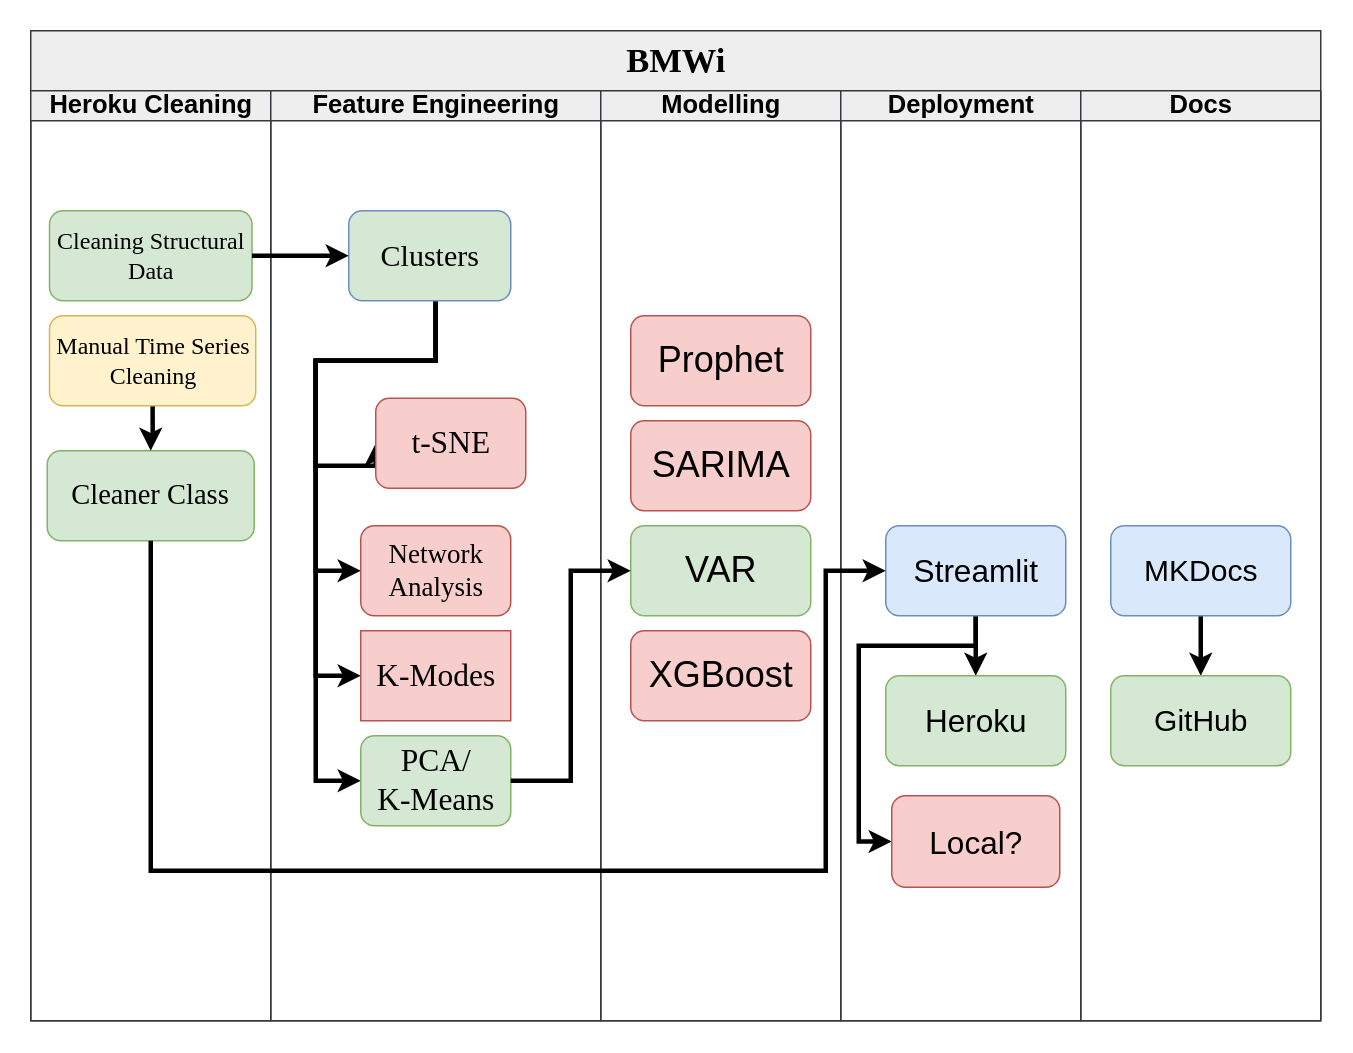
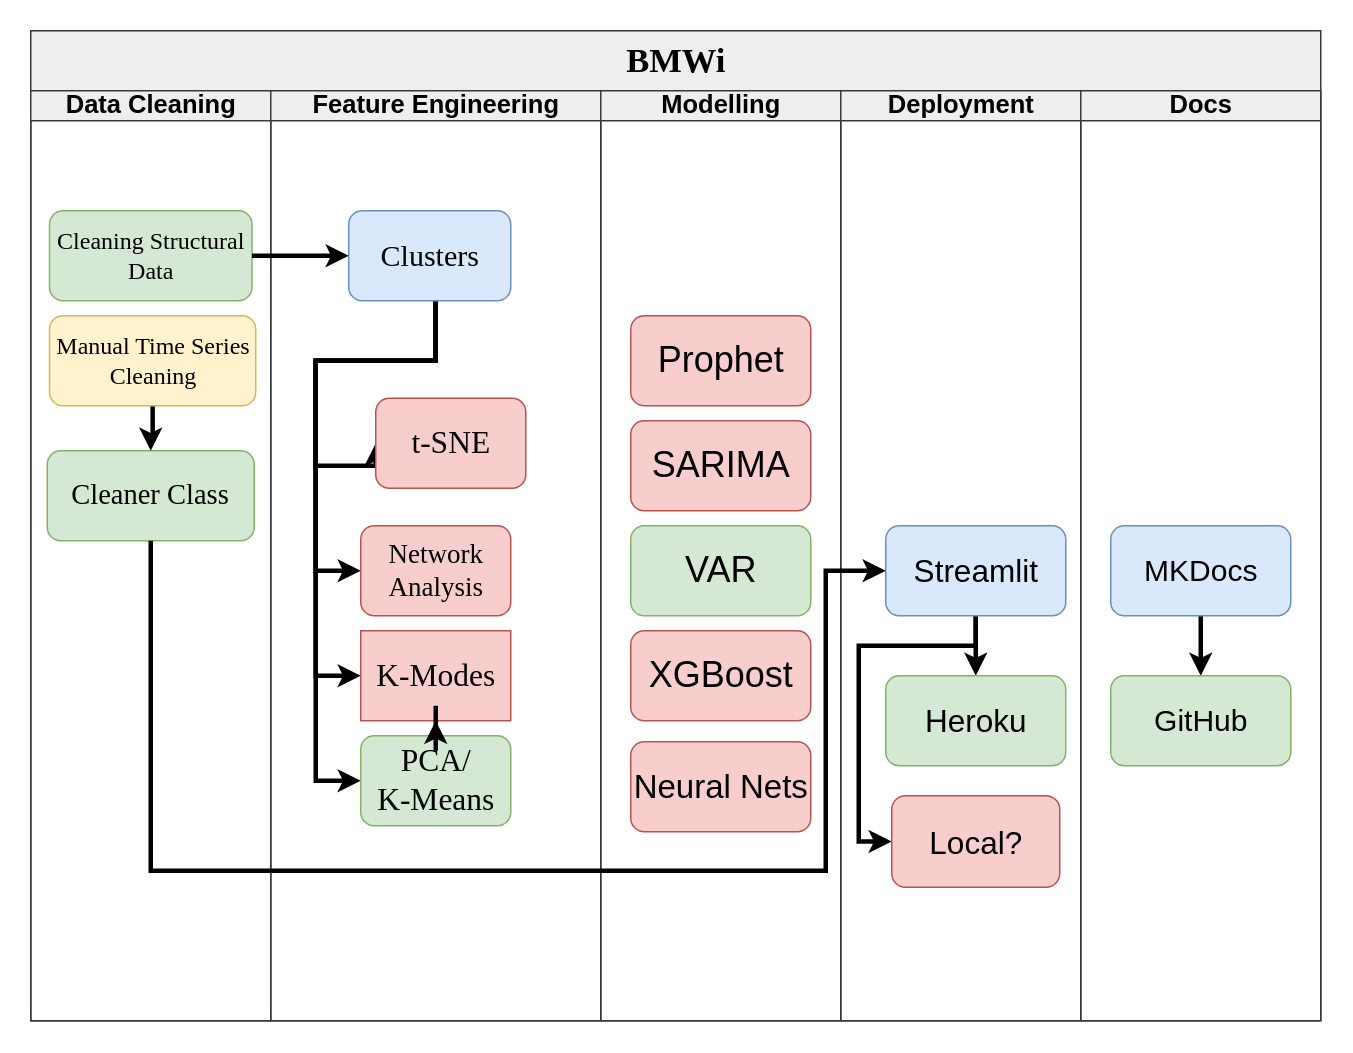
(152, 106) -> (152, 106)
(430, 256) -> (430, 256)
(571, 684) -> (436, 720)
none -> (721, 787)
